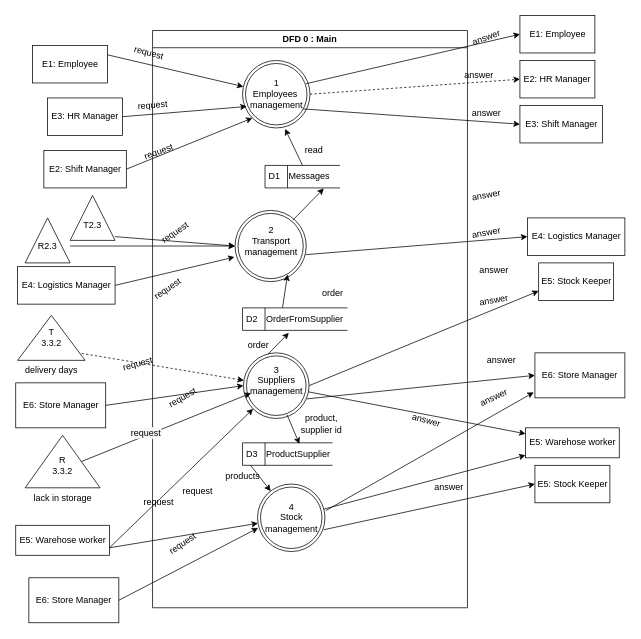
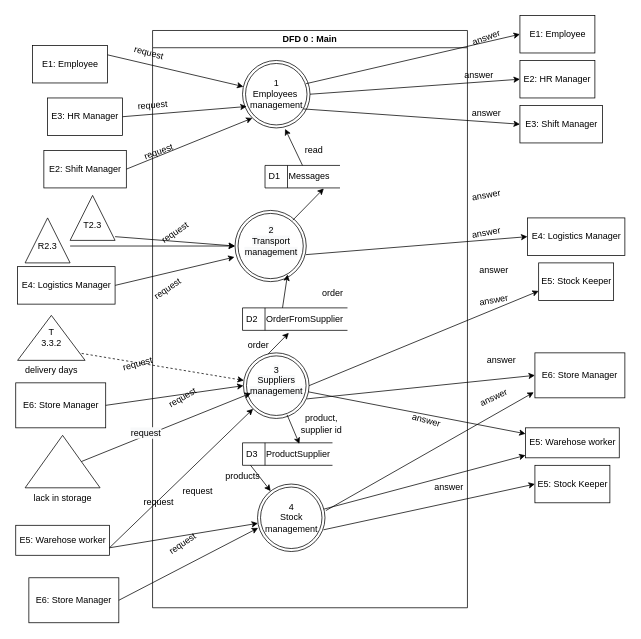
(413, 87) -> (413, 87)
(63, 465) -> none
